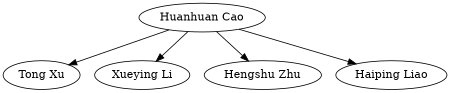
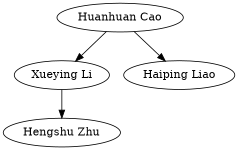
(230, 44) -> (62, 100)
(42, 75) -> none
